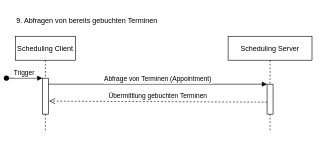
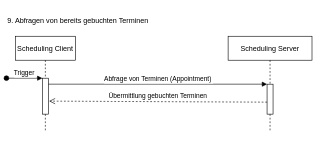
(168, 21) -> (159, 21)
